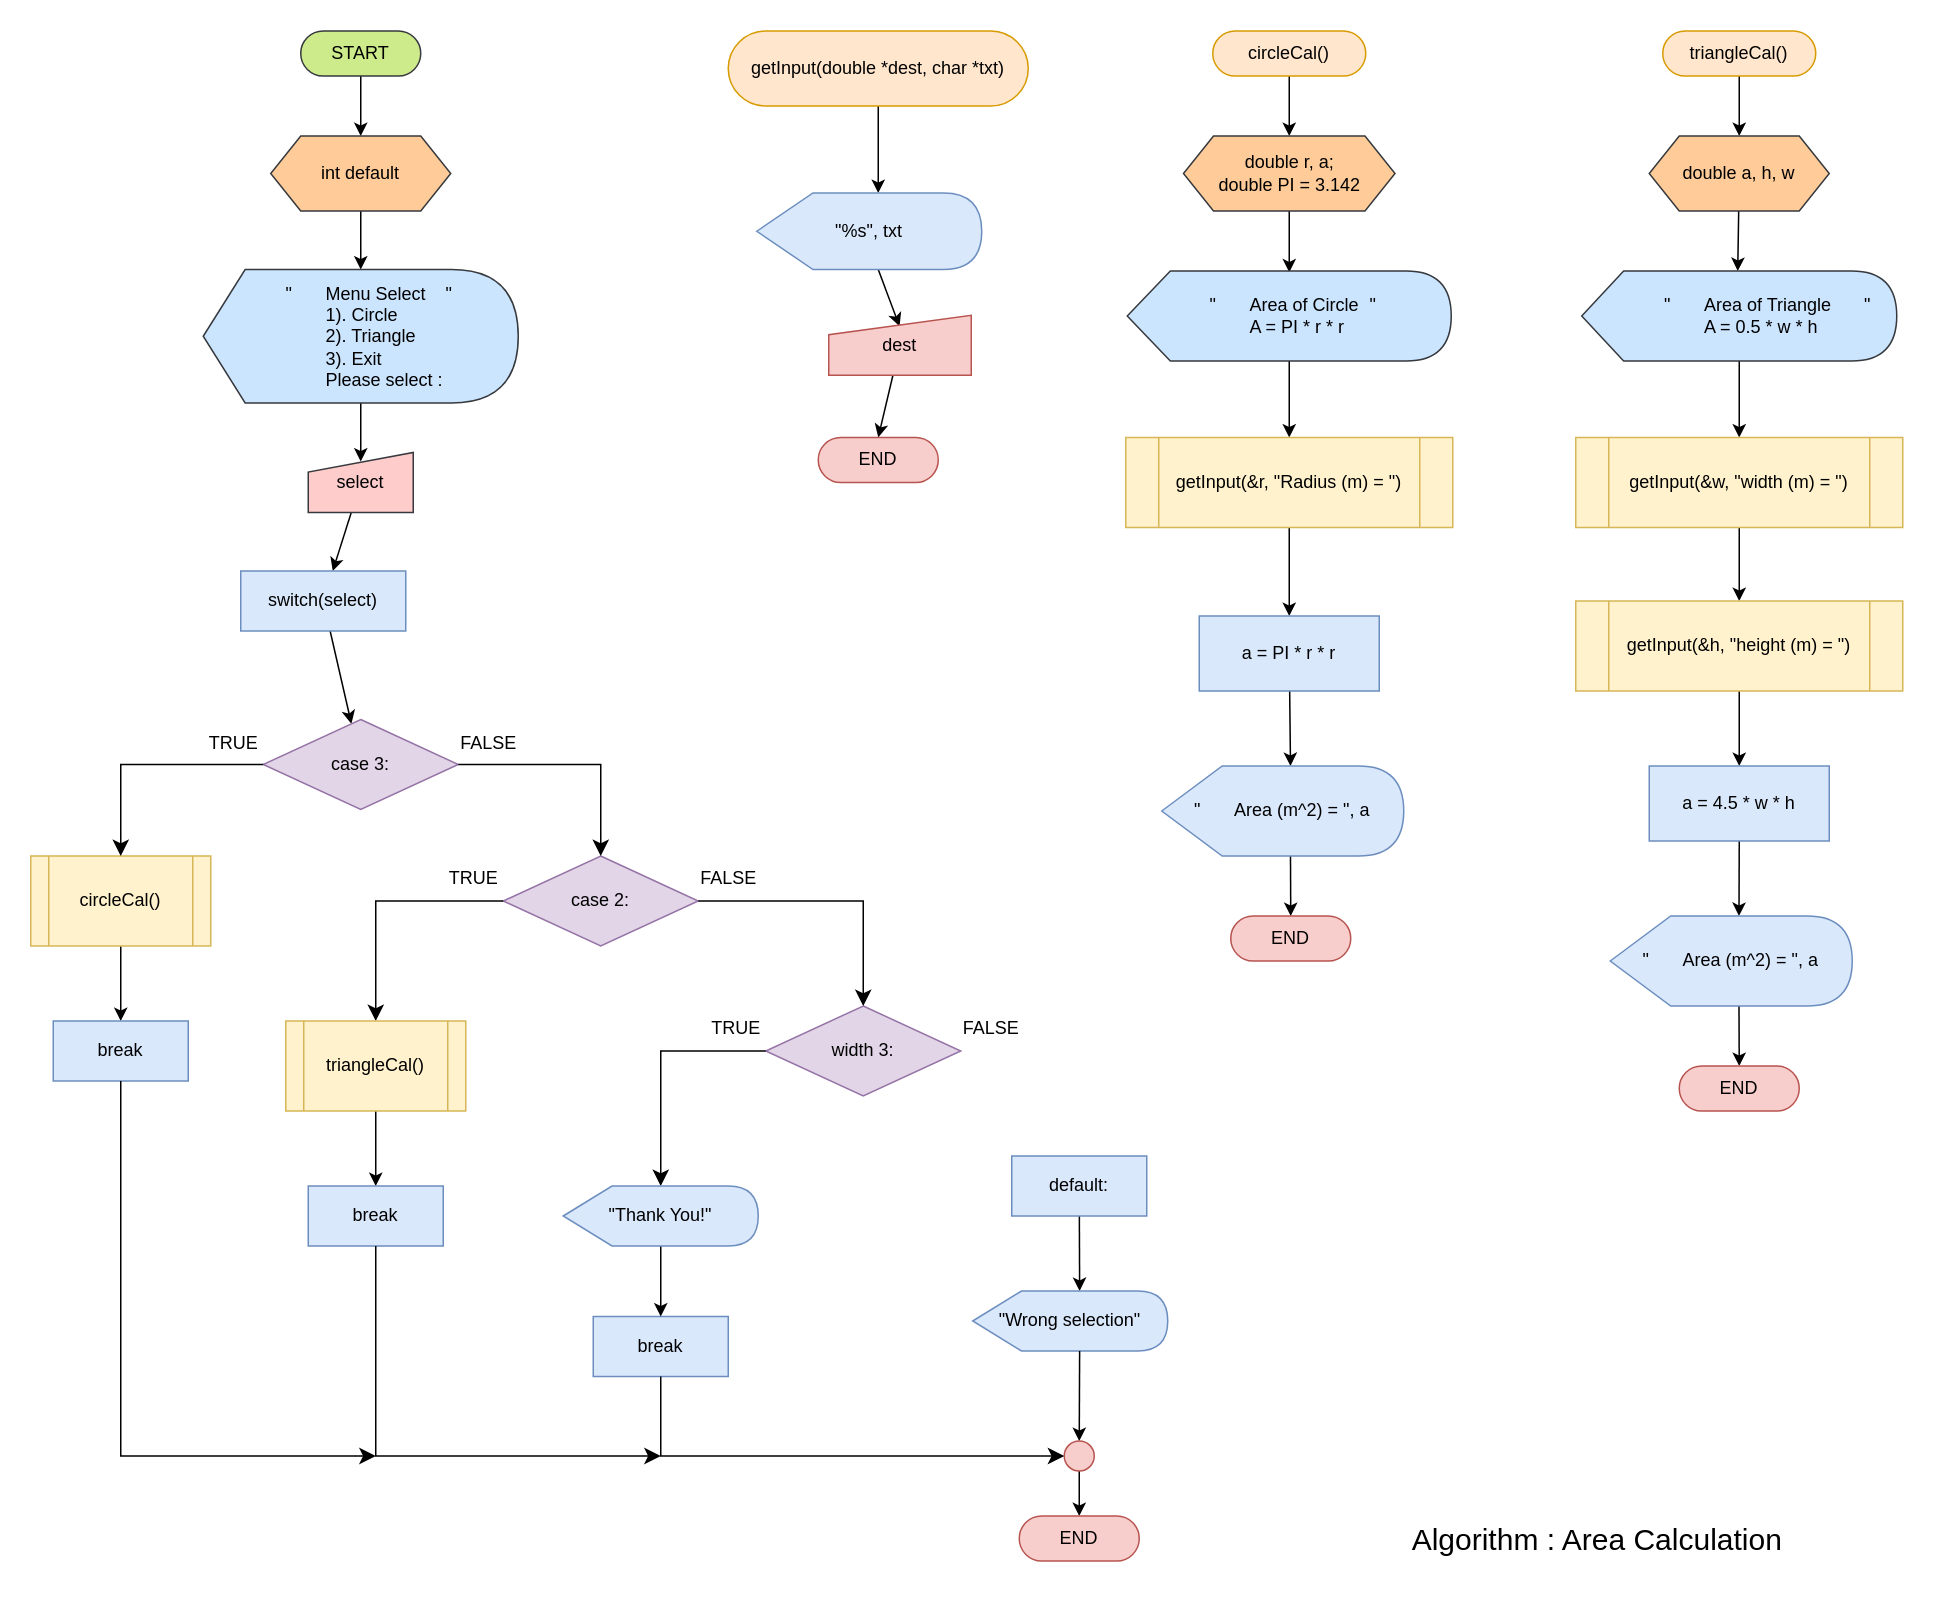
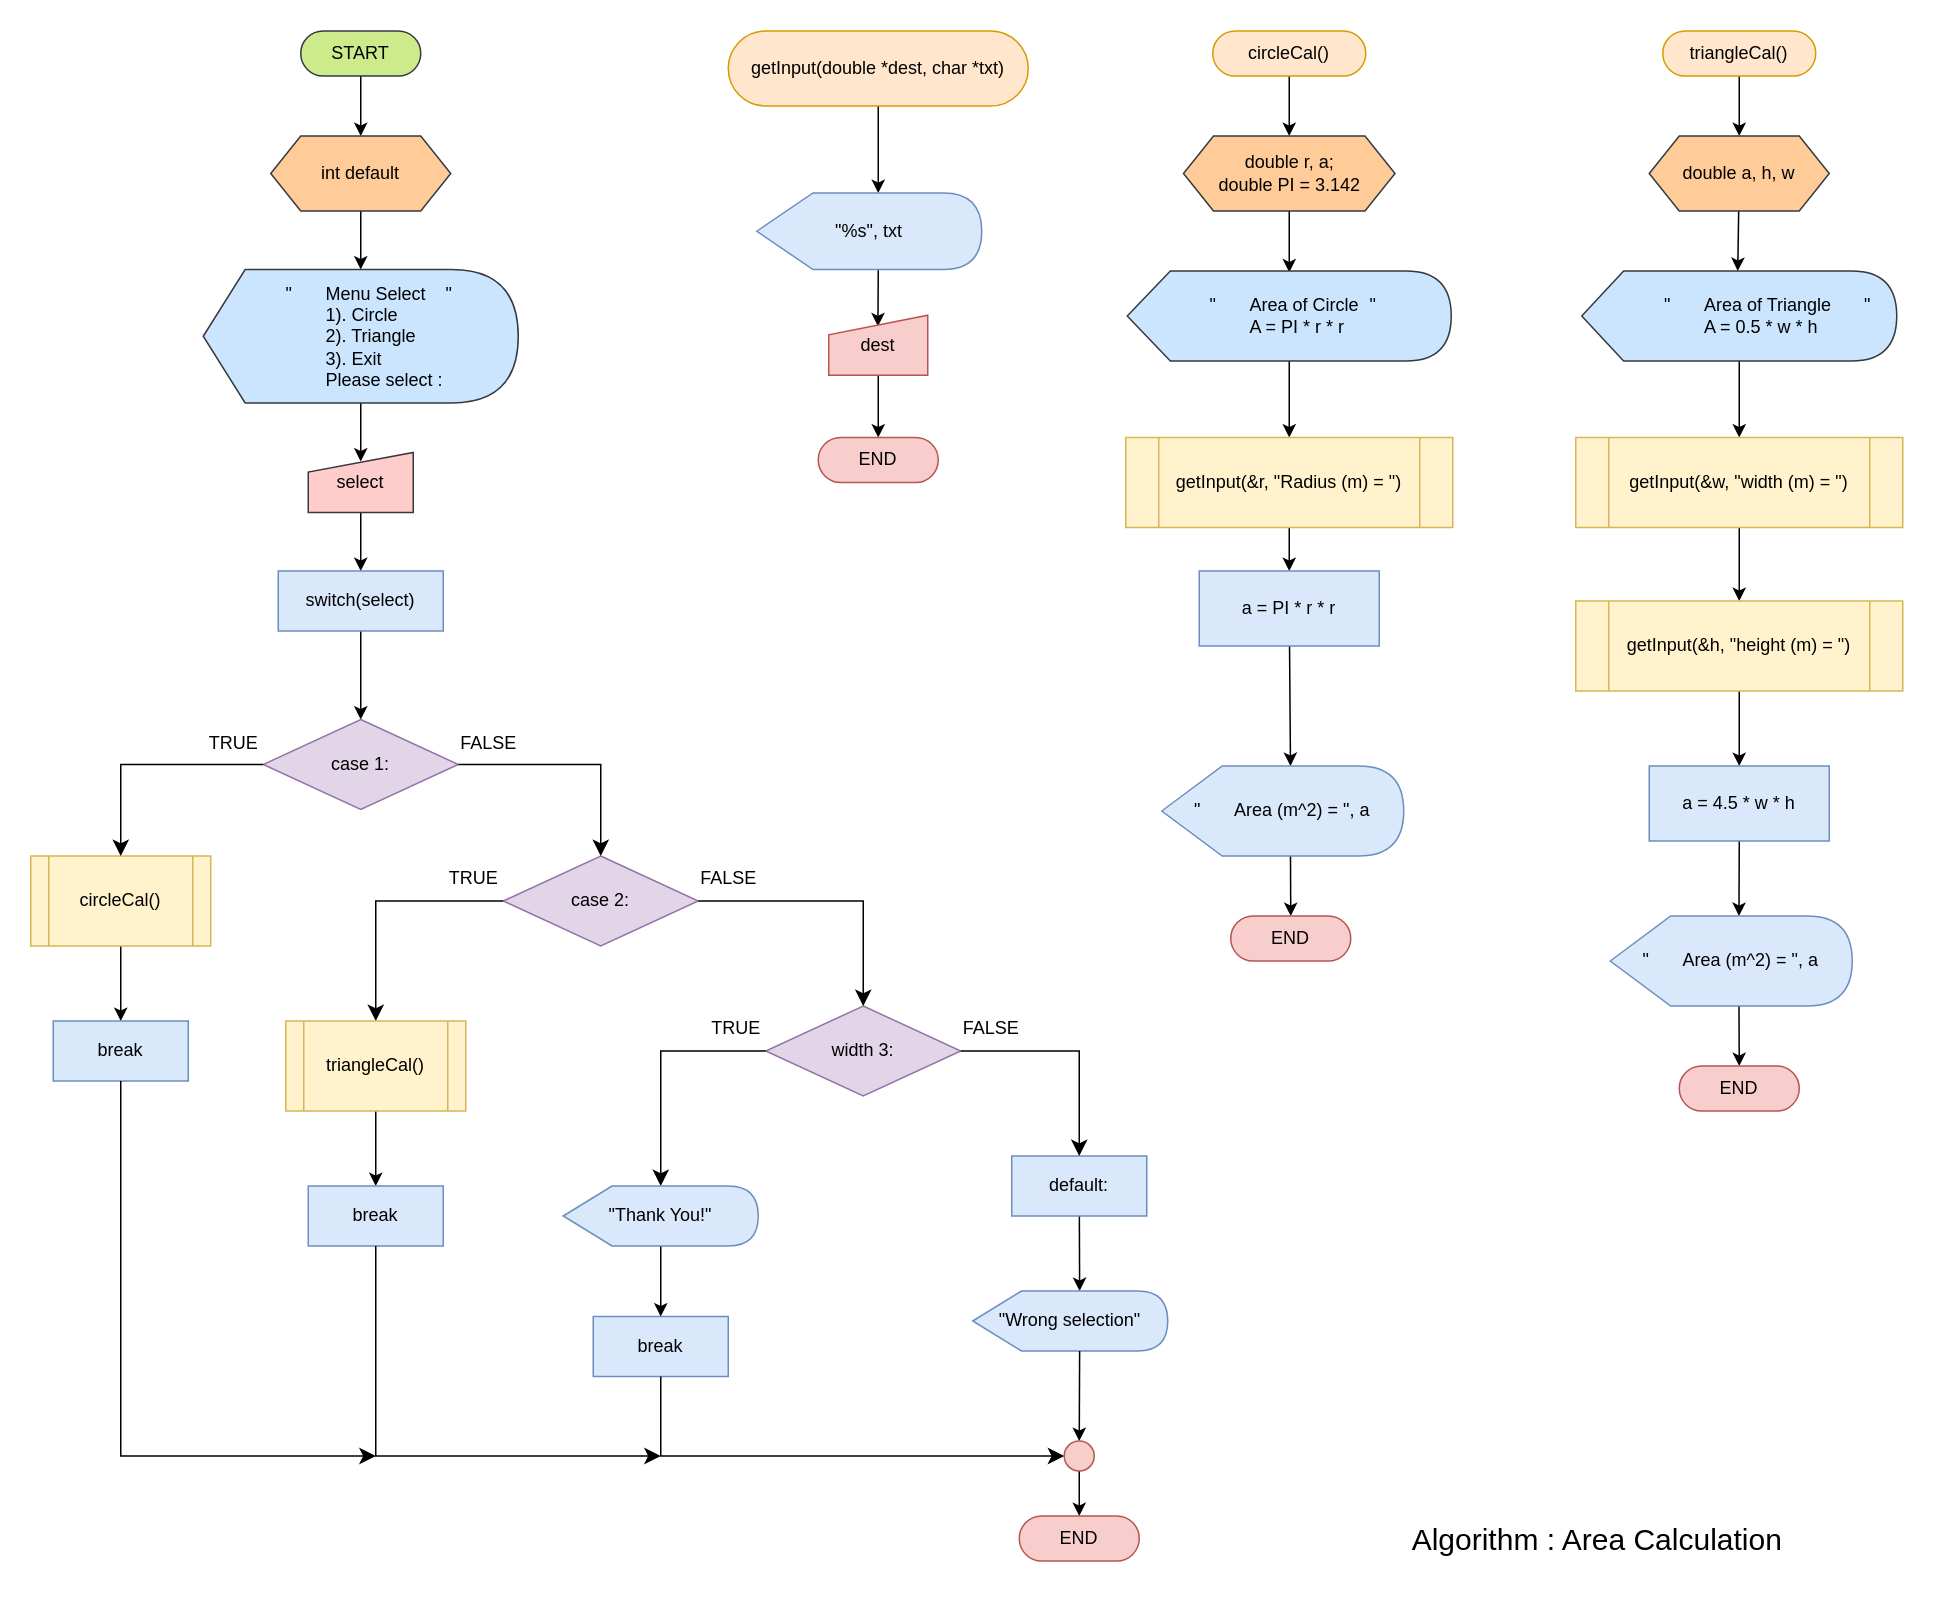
(900, 345) -> (878, 345)
(323, 601) -> (361, 601)
(1289, 653) -> (1289, 608)
(361, 764) -> (361, 764)
none -> (1066, 1051)
